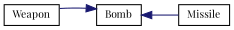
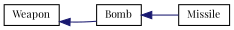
(73, 8) -> (83, 22)
